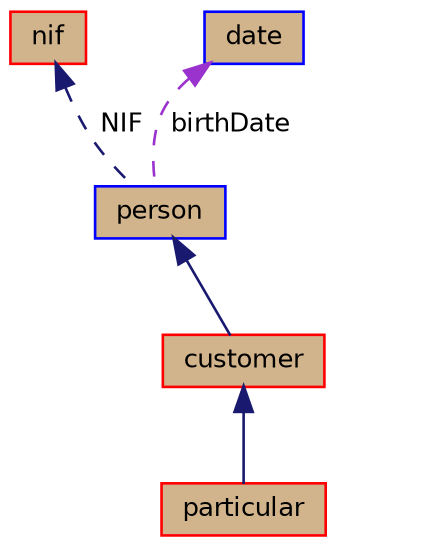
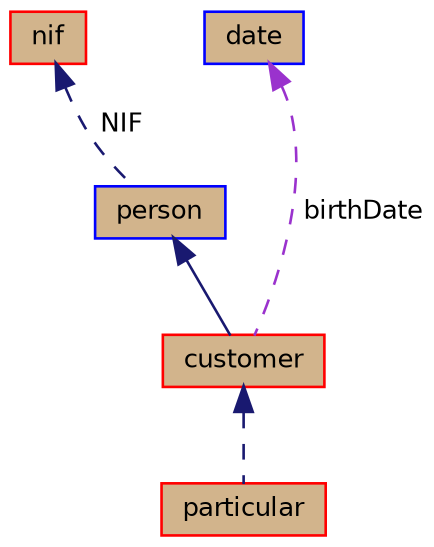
(157, 128) -> (292, 213)
(244, 448) -> (244, 448)
